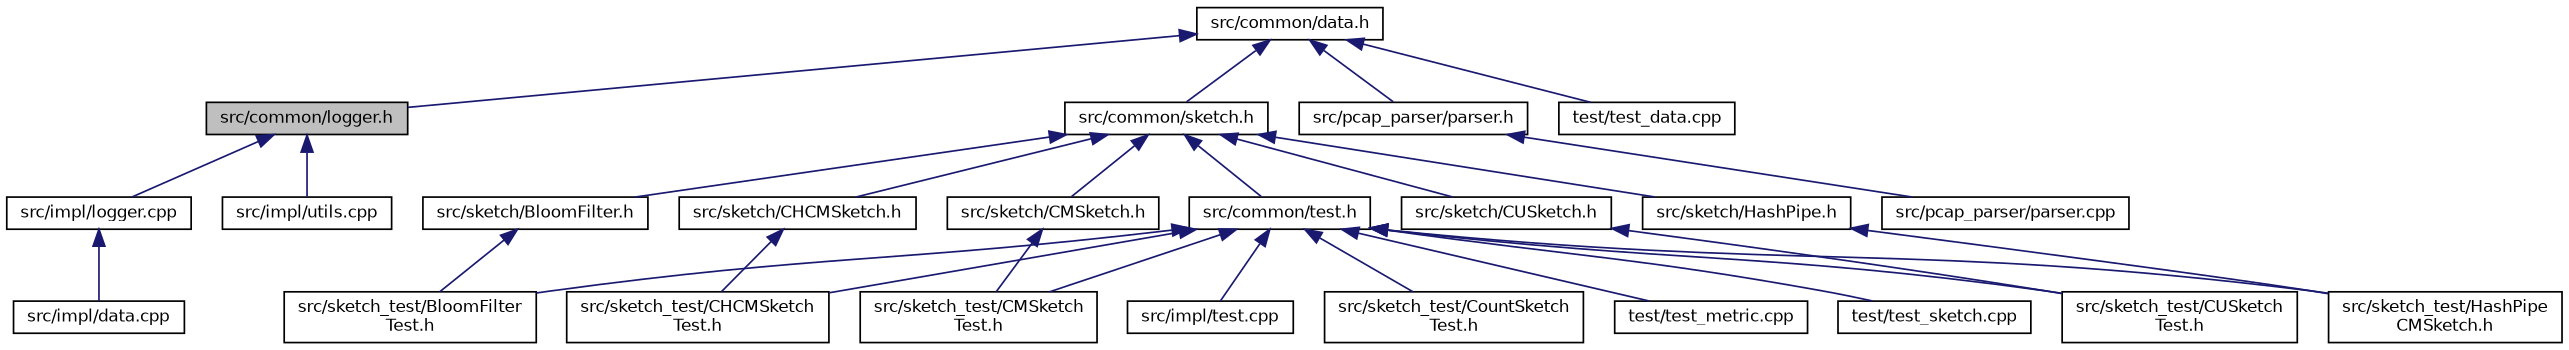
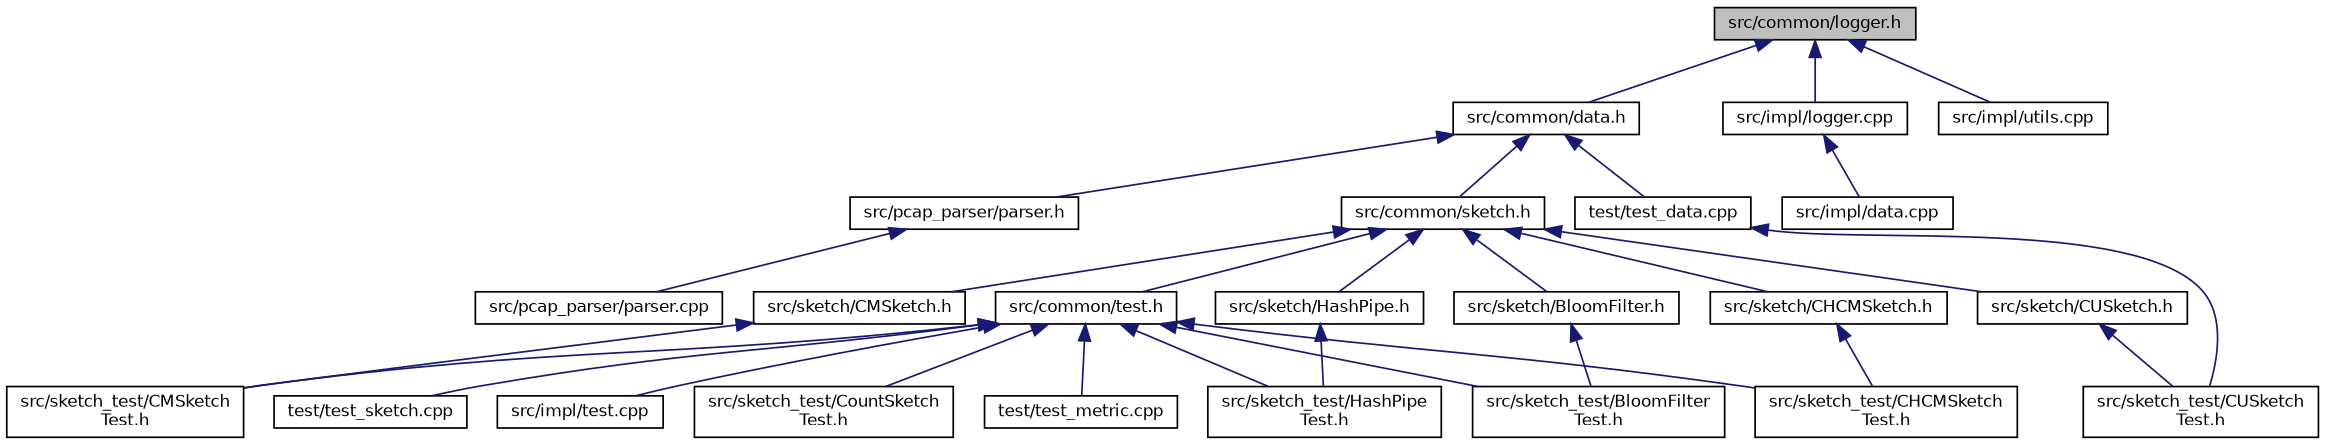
(794, 71) -> (1672, 74)
(1725, 259) -> (2040, 241)
(2445, 317) -> (1325, 412)
